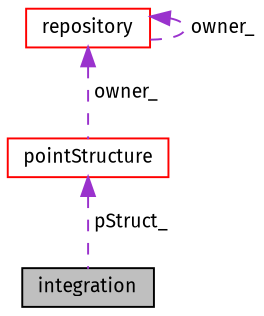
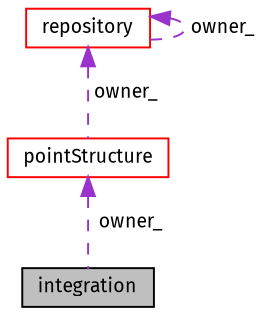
(129, 223) -> (129, 223)
